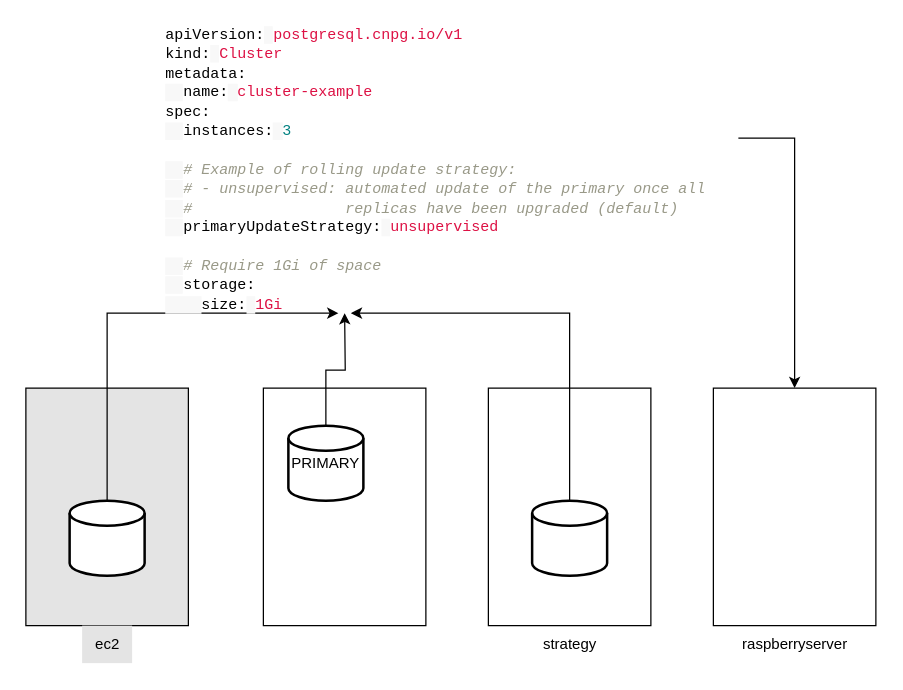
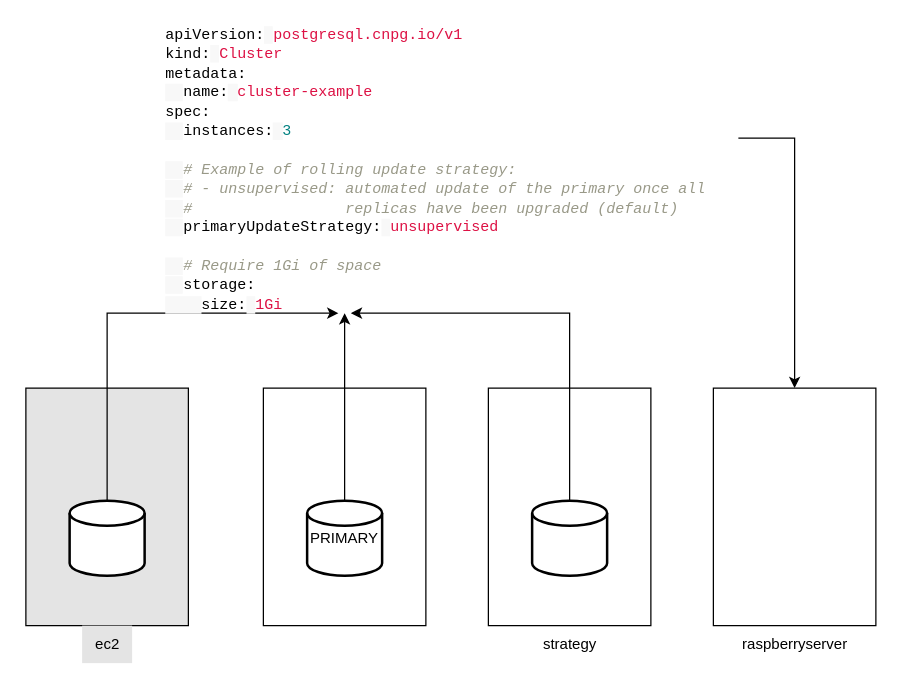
(326, 463) -> (344, 538)
